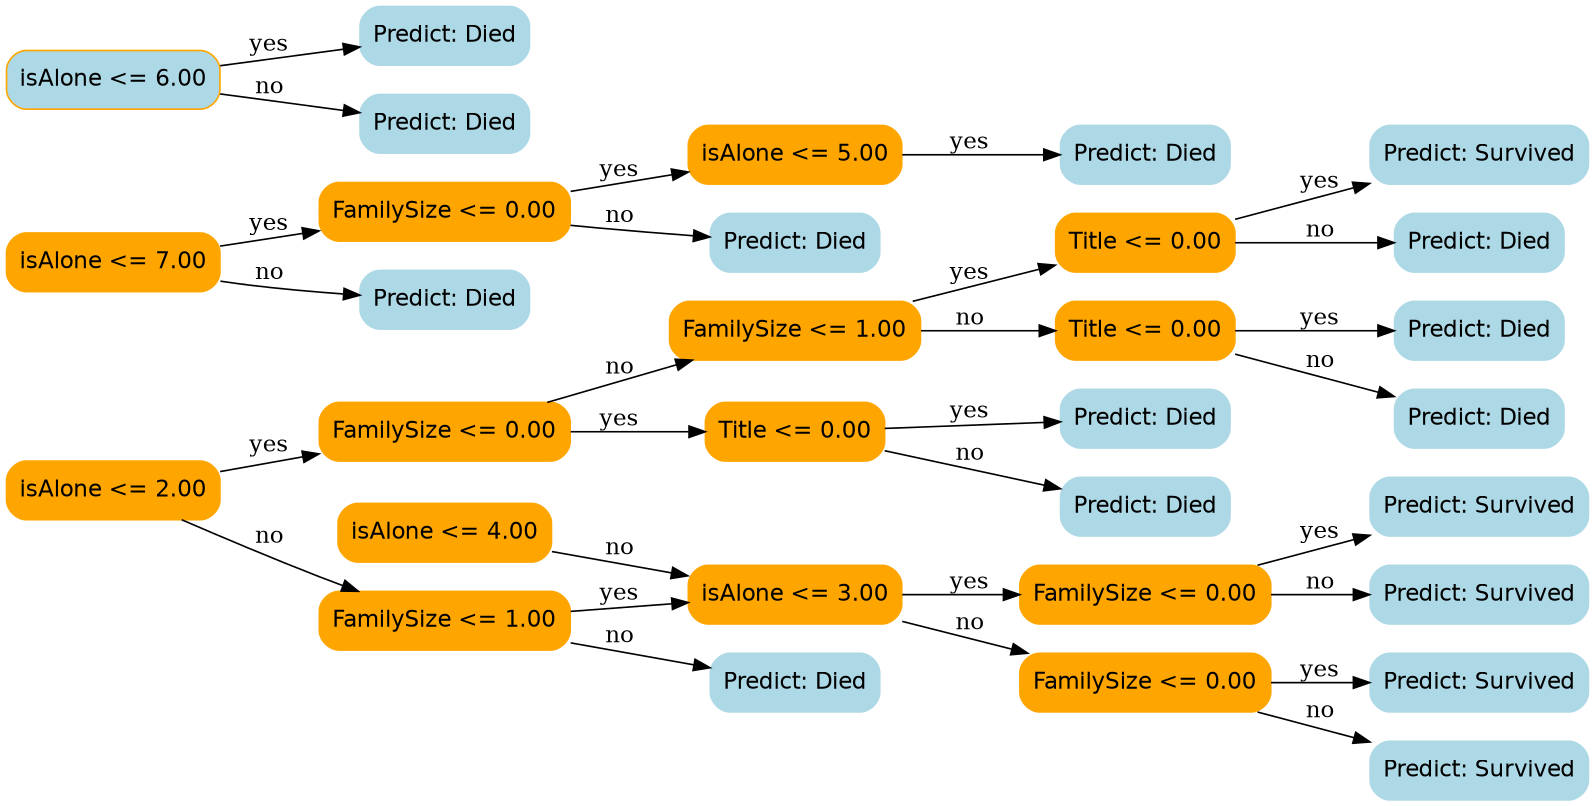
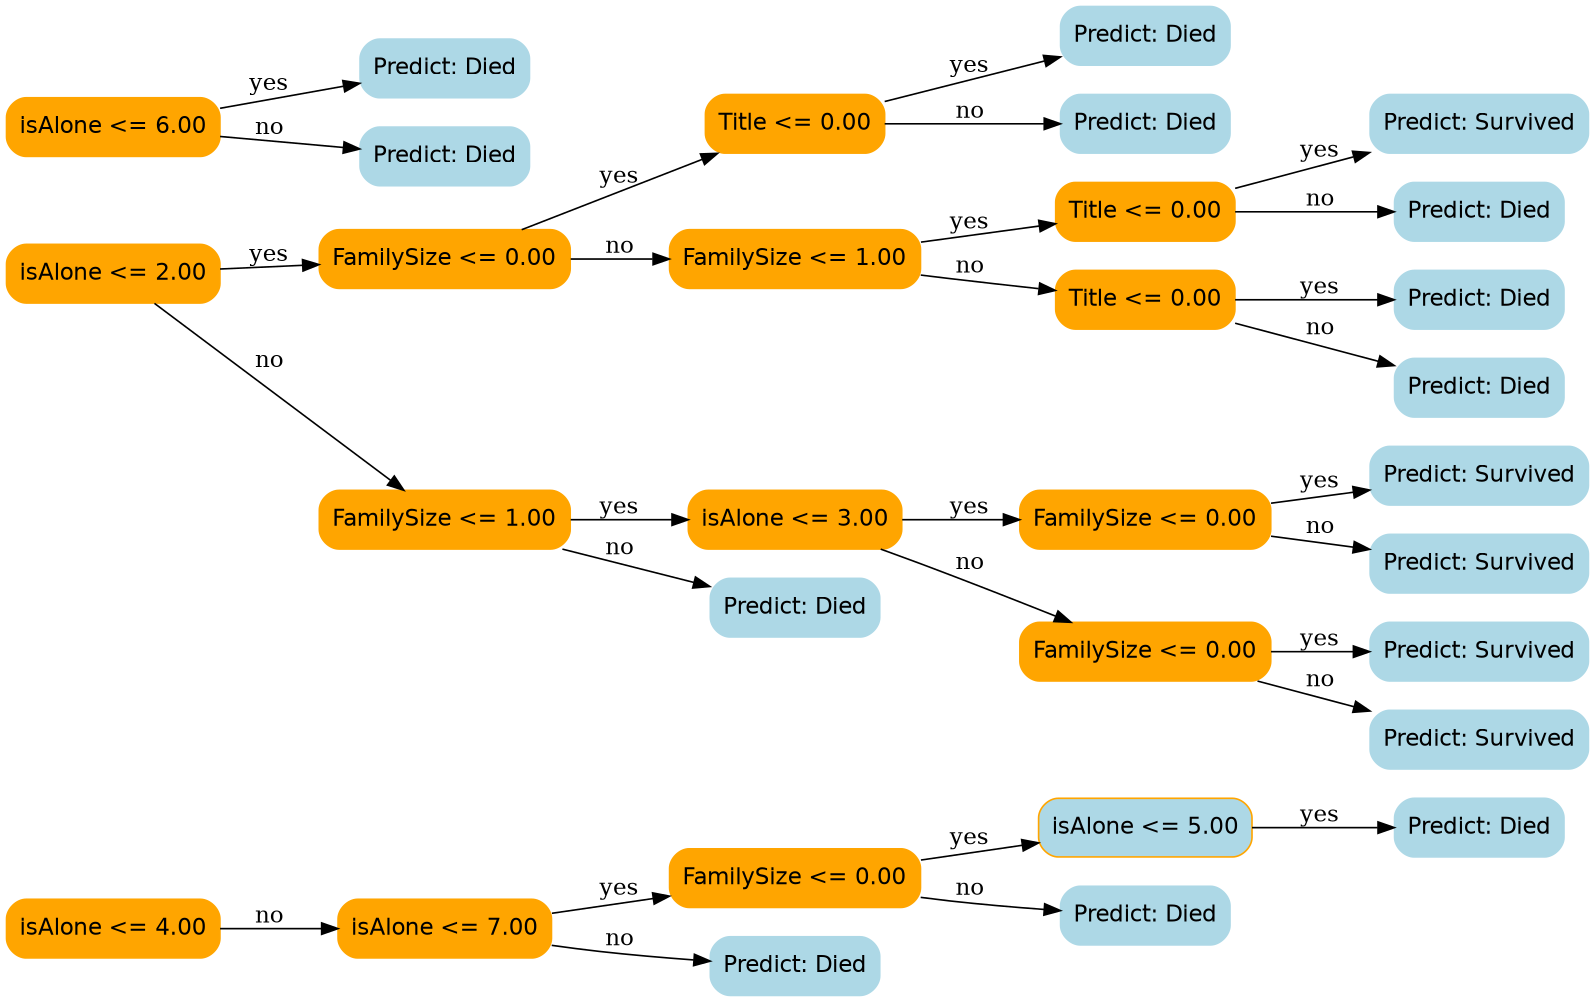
(113, 80) -> (113, 127)
(795, 155) -> (1145, 828)
(612, 562) -> (271, 929)
